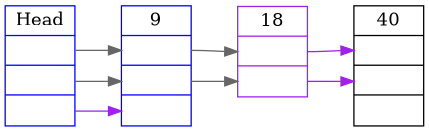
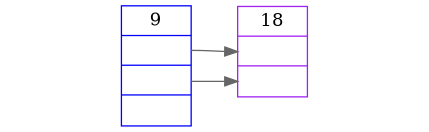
(40, 66) -> none
(389, 66) -> none
